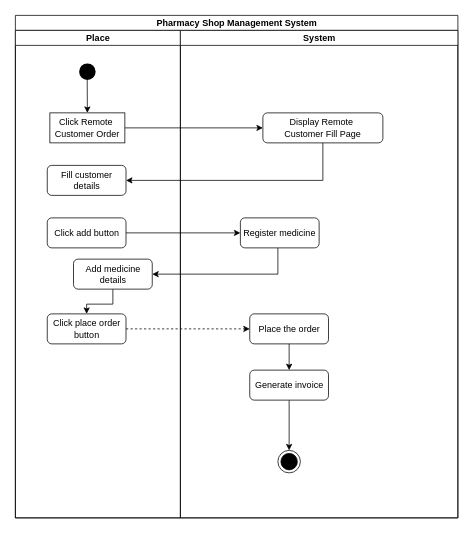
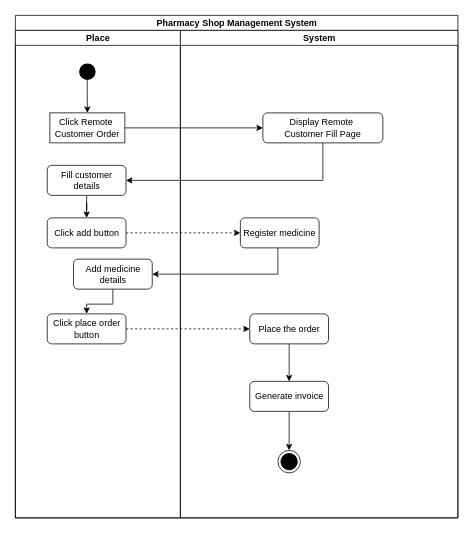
none -> (87, 209)
(178, 233) -> (178, 233)
(289, 385) -> (289, 396)
